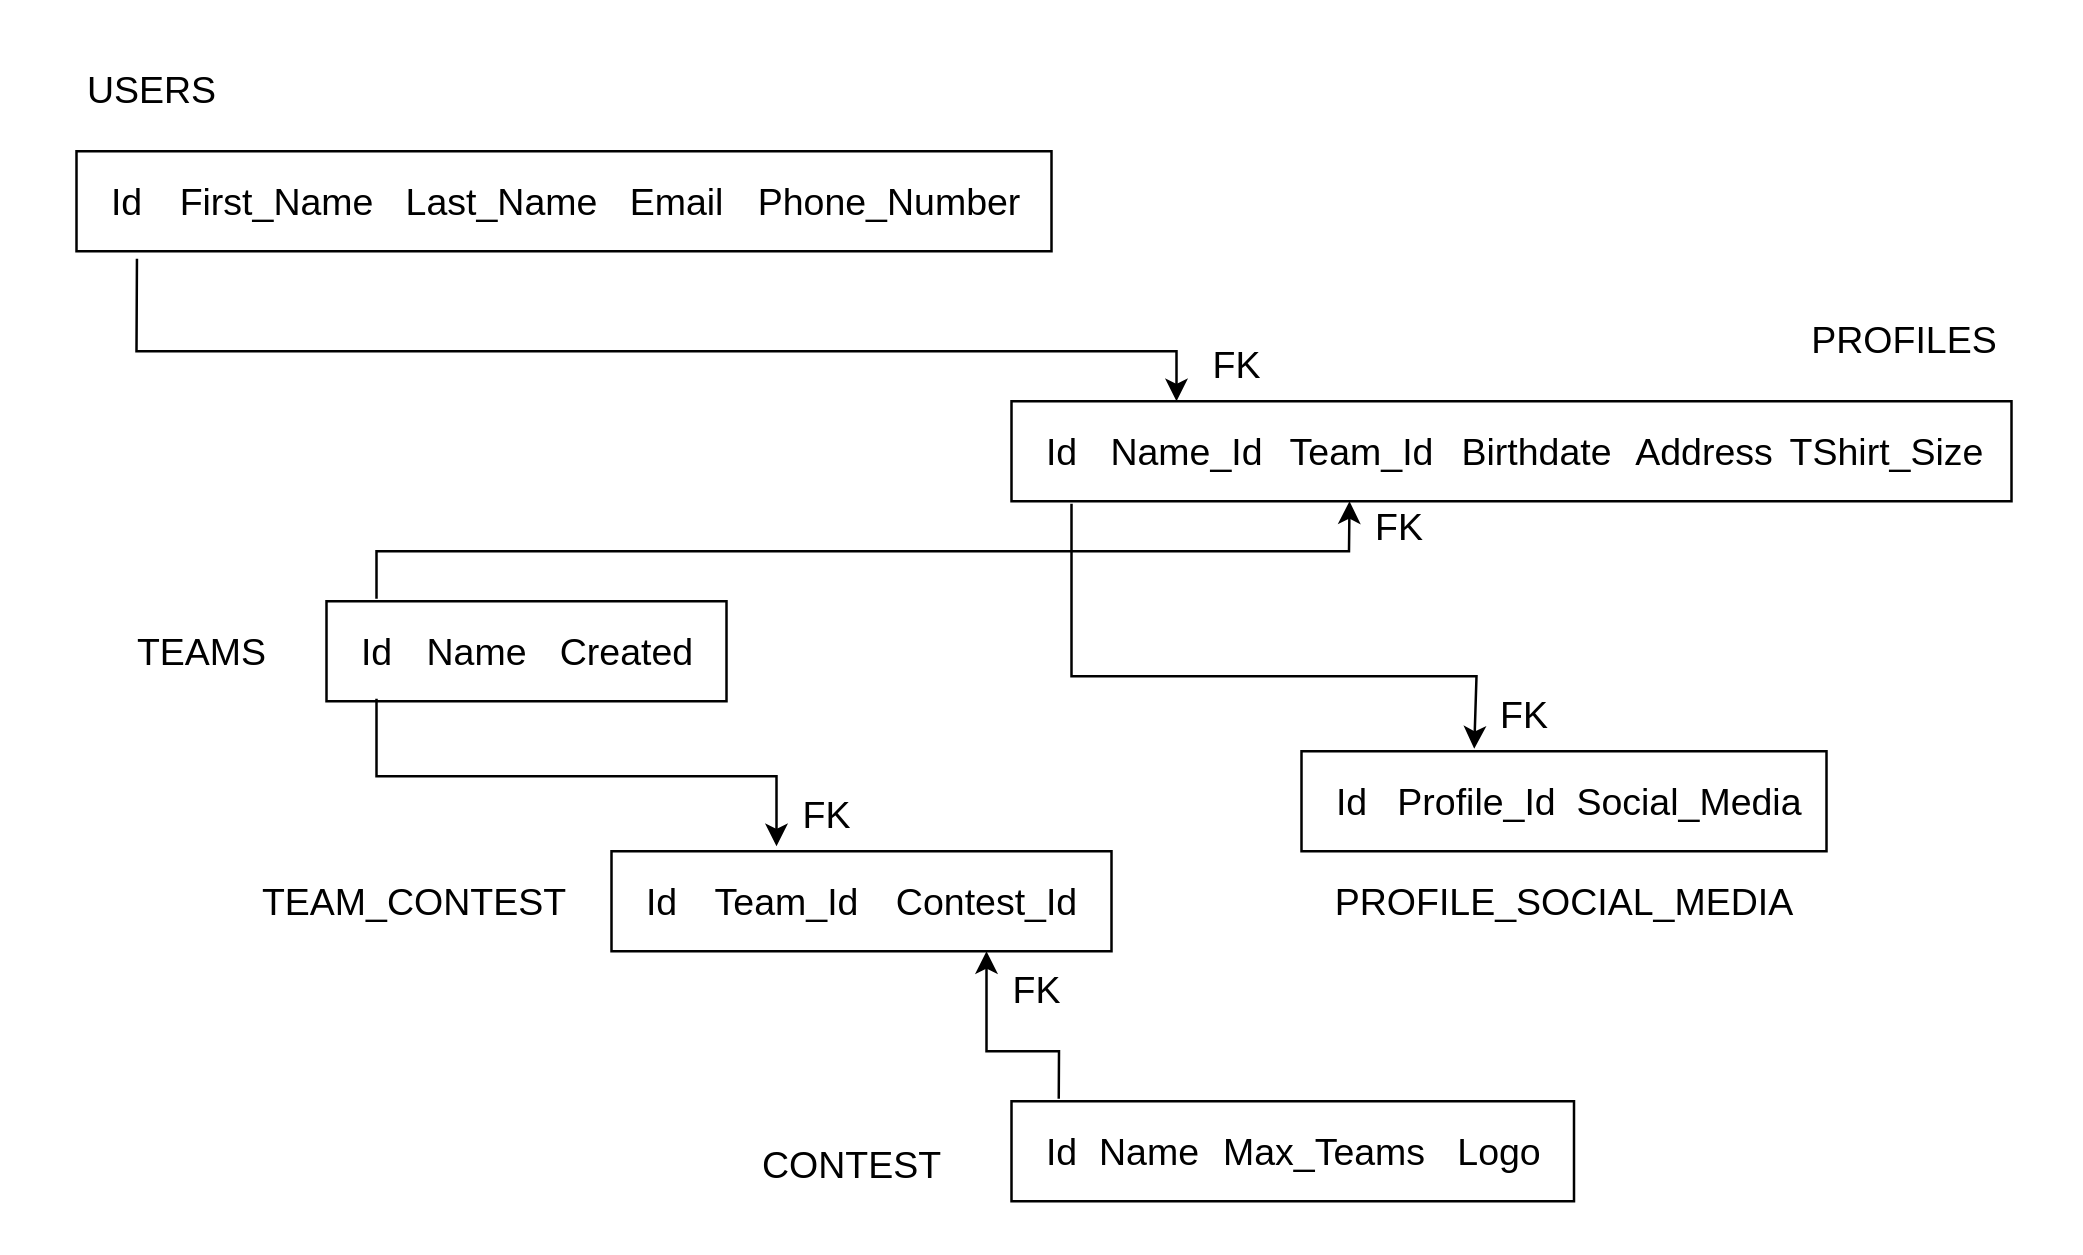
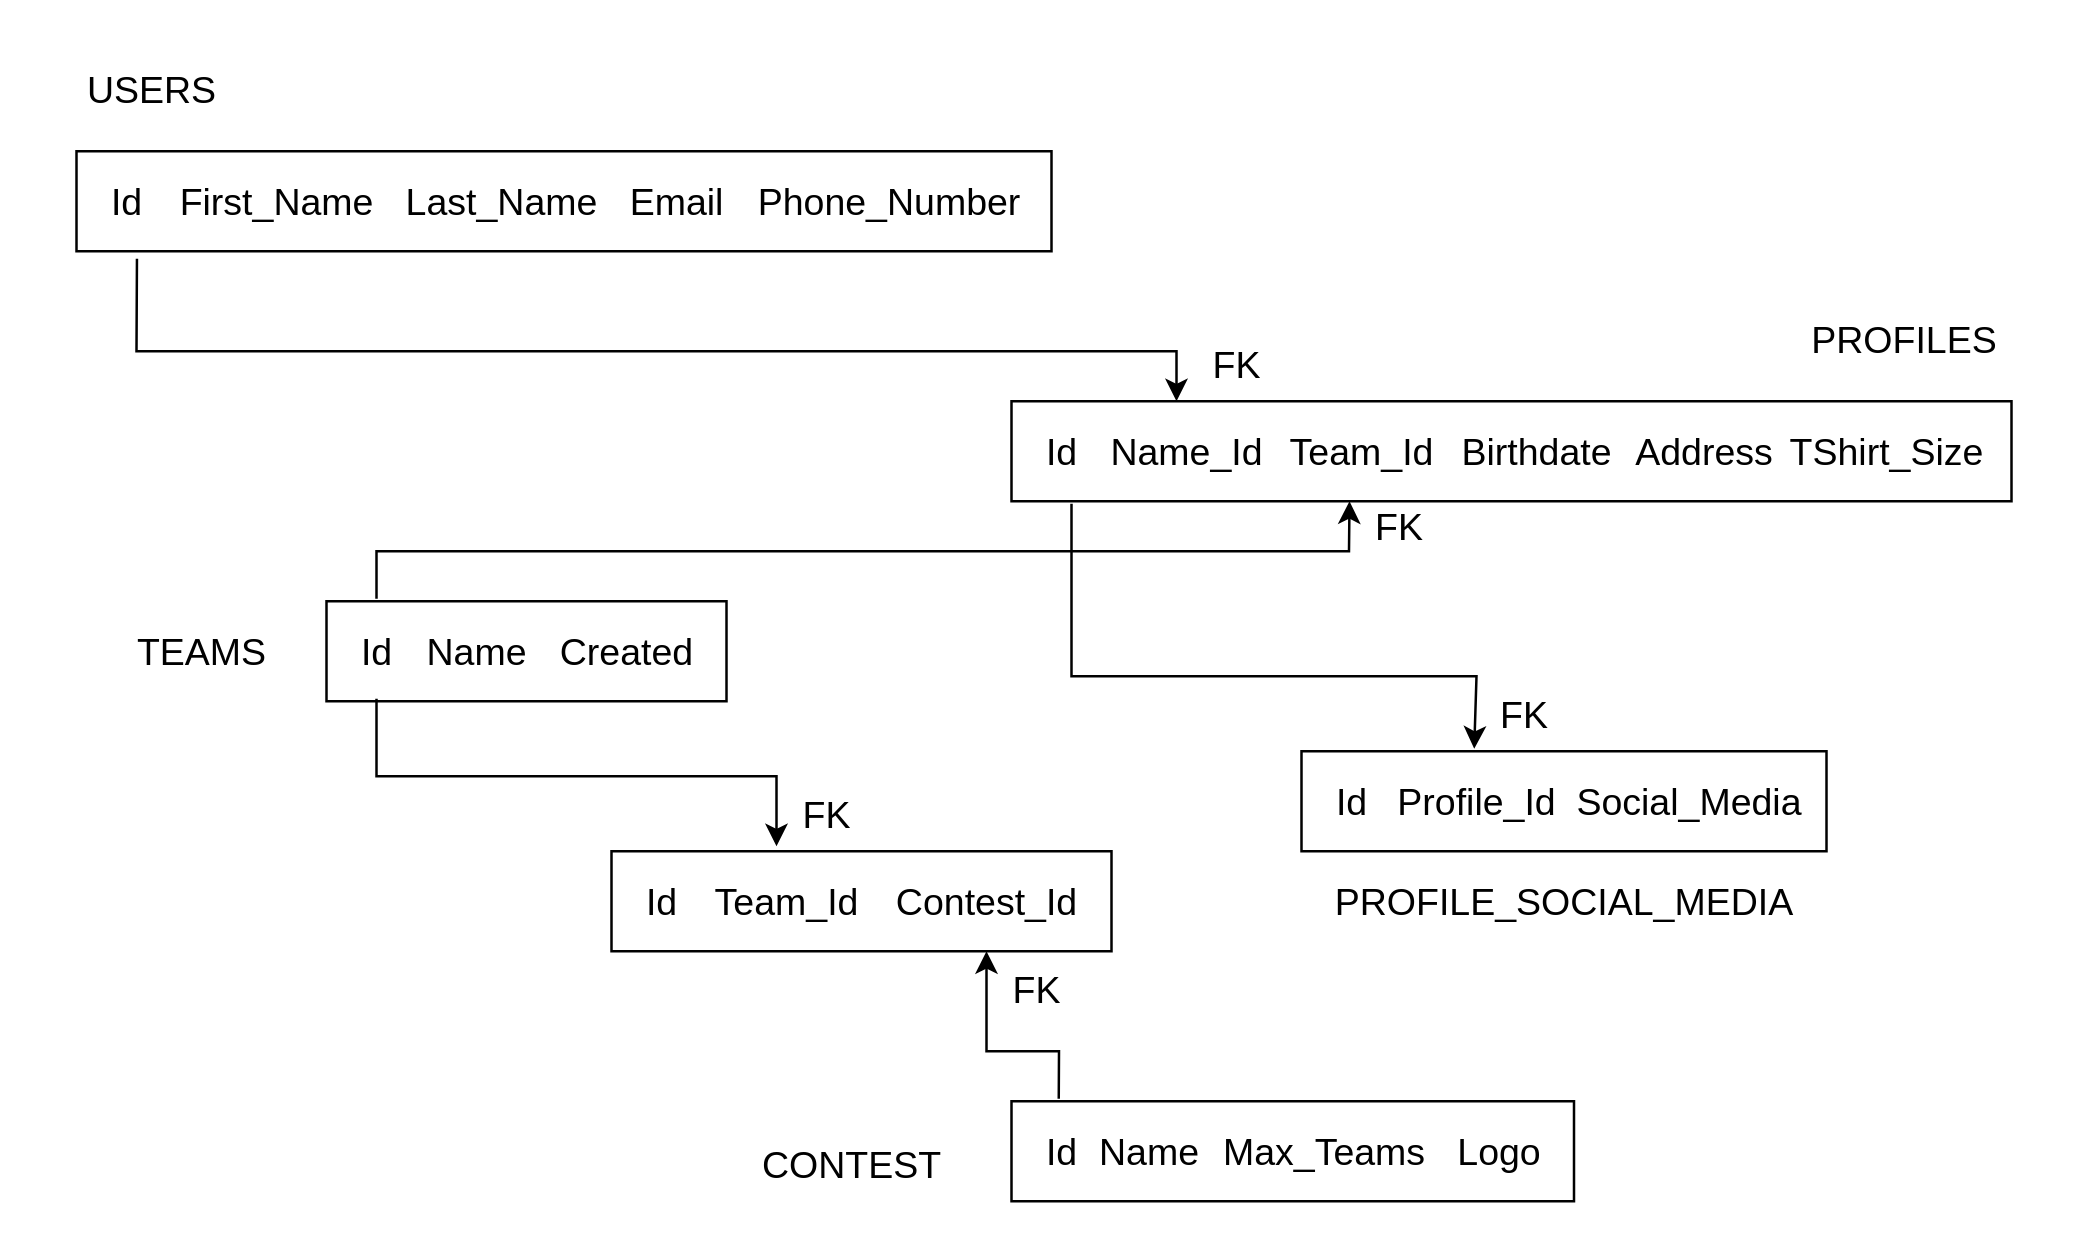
(414, 901) -> none
